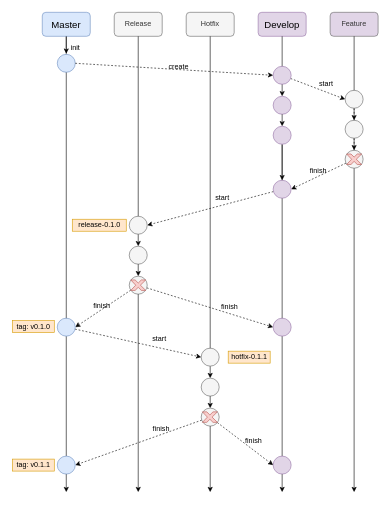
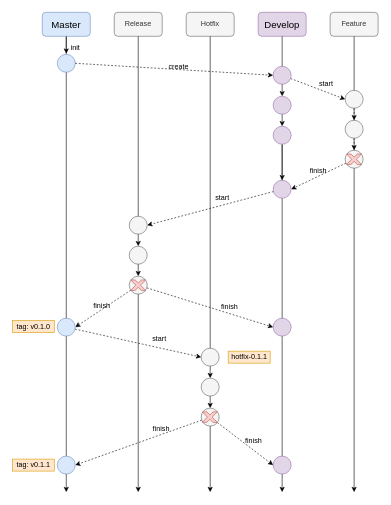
(354, 24) -> (354, 24)
(99, 225) -> none
